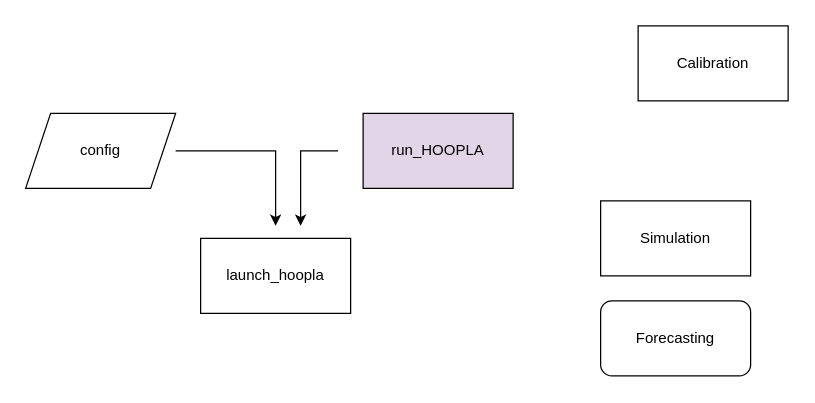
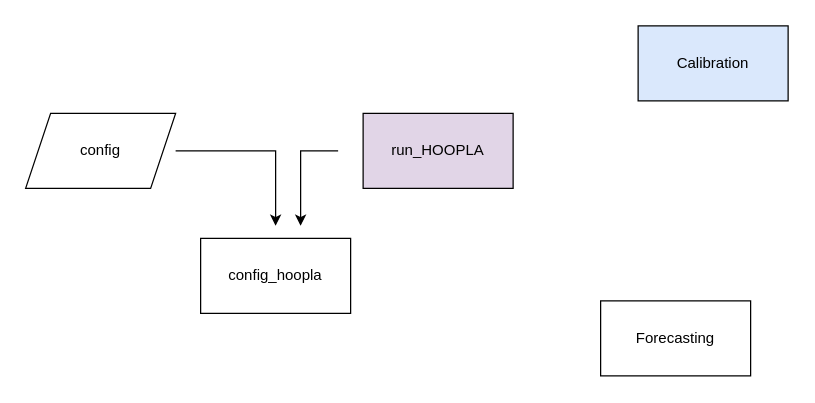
(713, 63) -> (713, 63)
(676, 238) -> none
(276, 276) -> (276, 276)
(676, 338) -> (676, 338)
